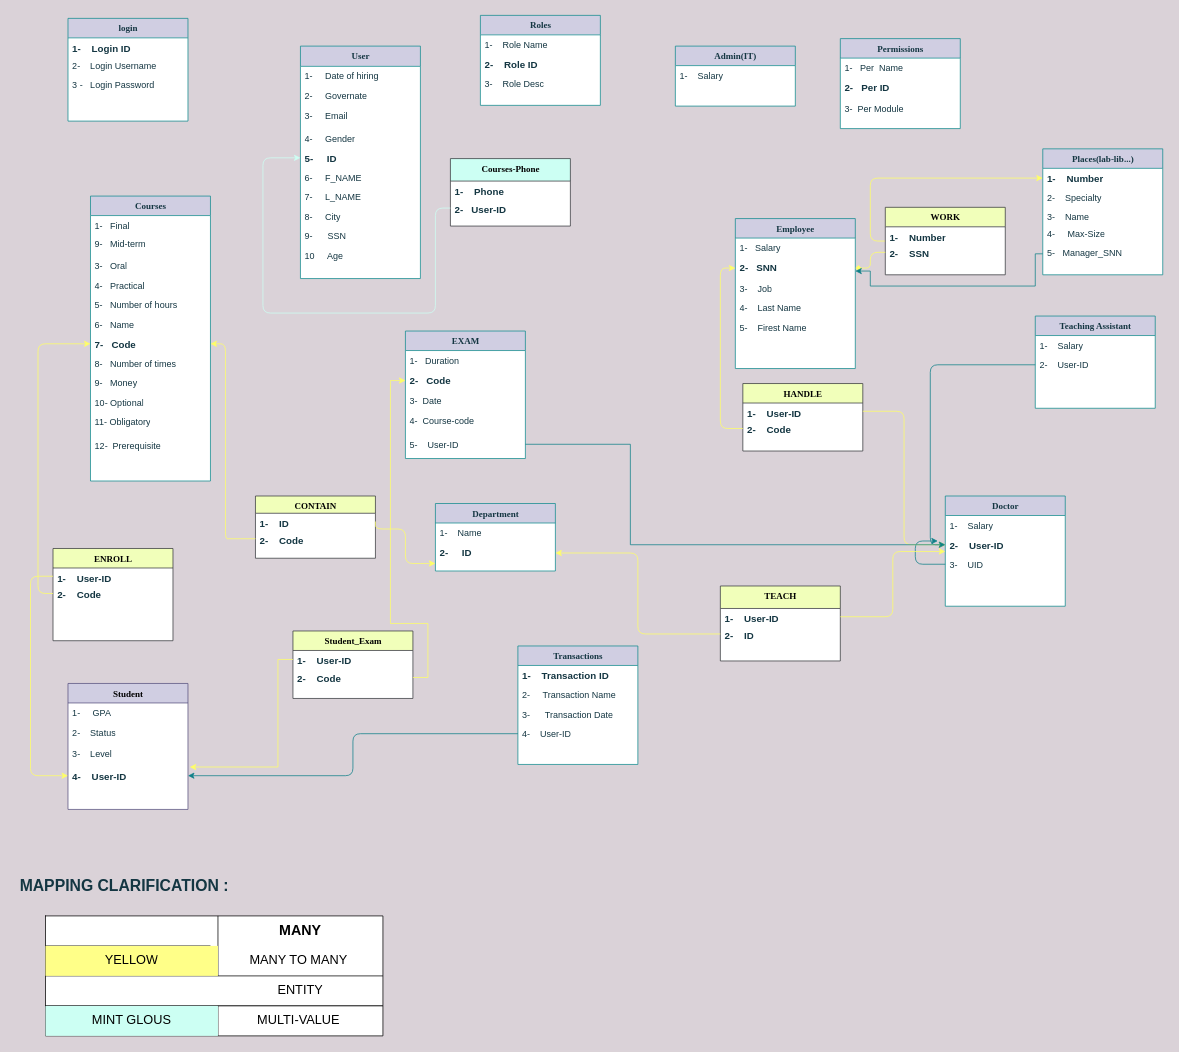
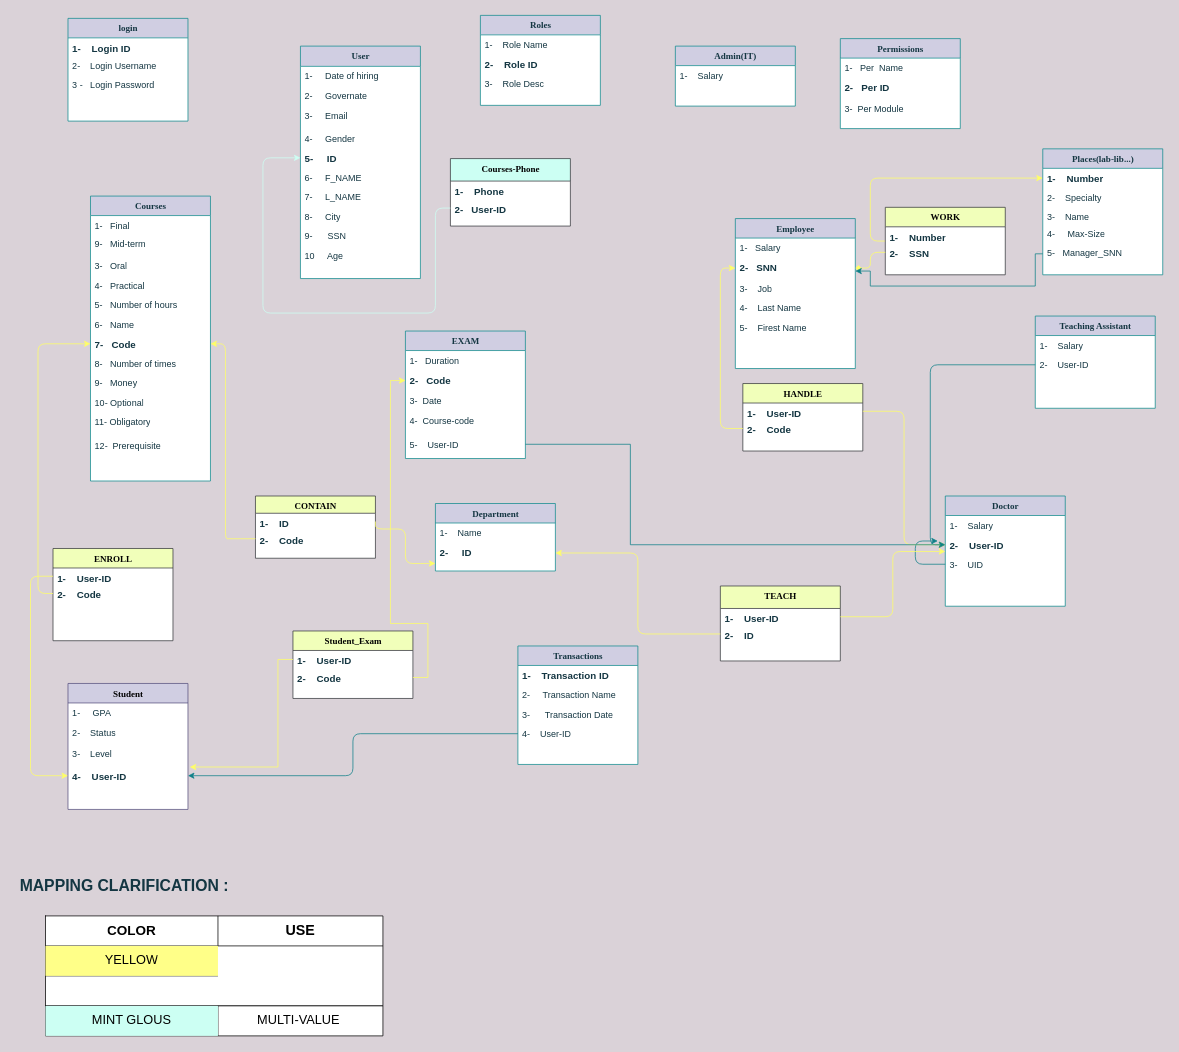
none -> (132, 931)
(300, 931) -> (300, 931)
(300, 961) -> none
(300, 991) -> none
